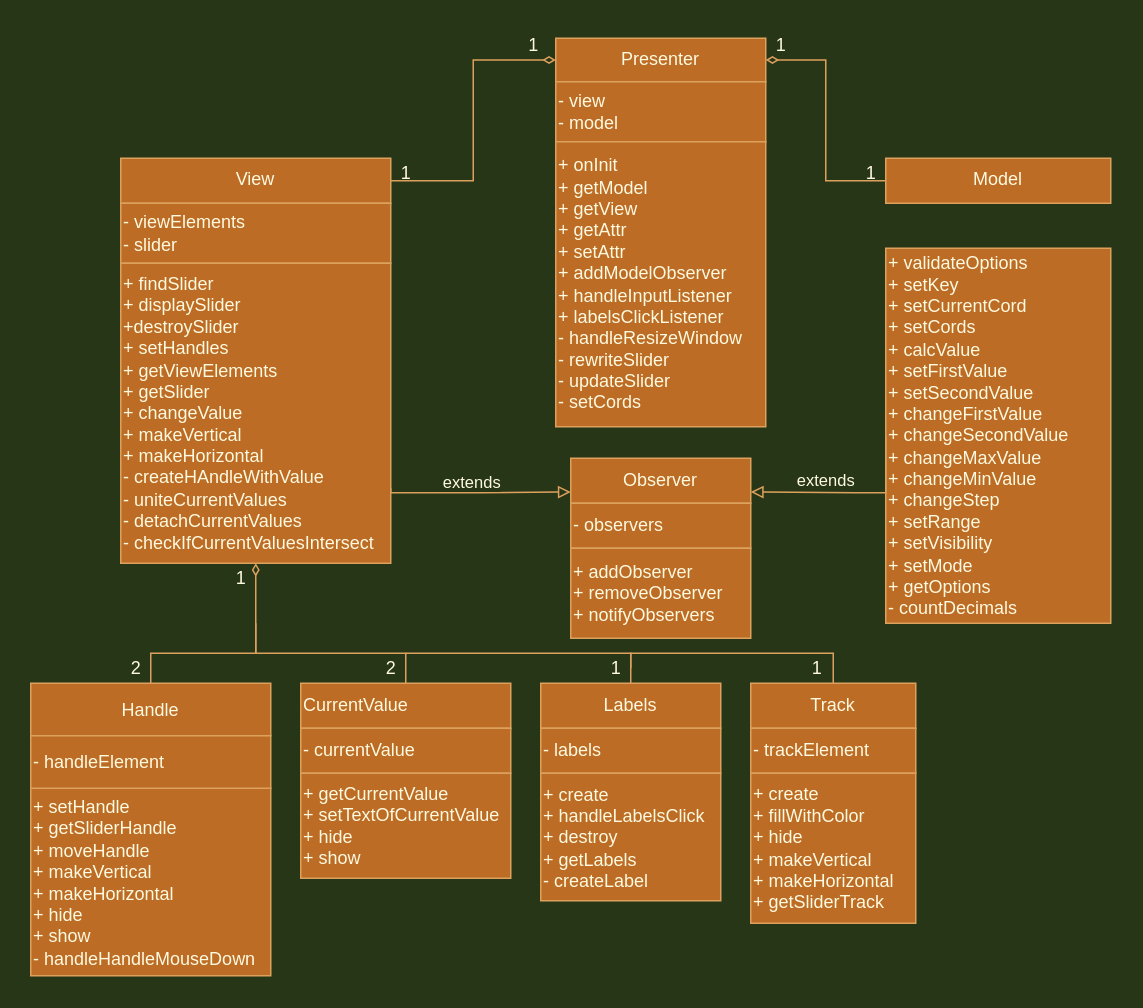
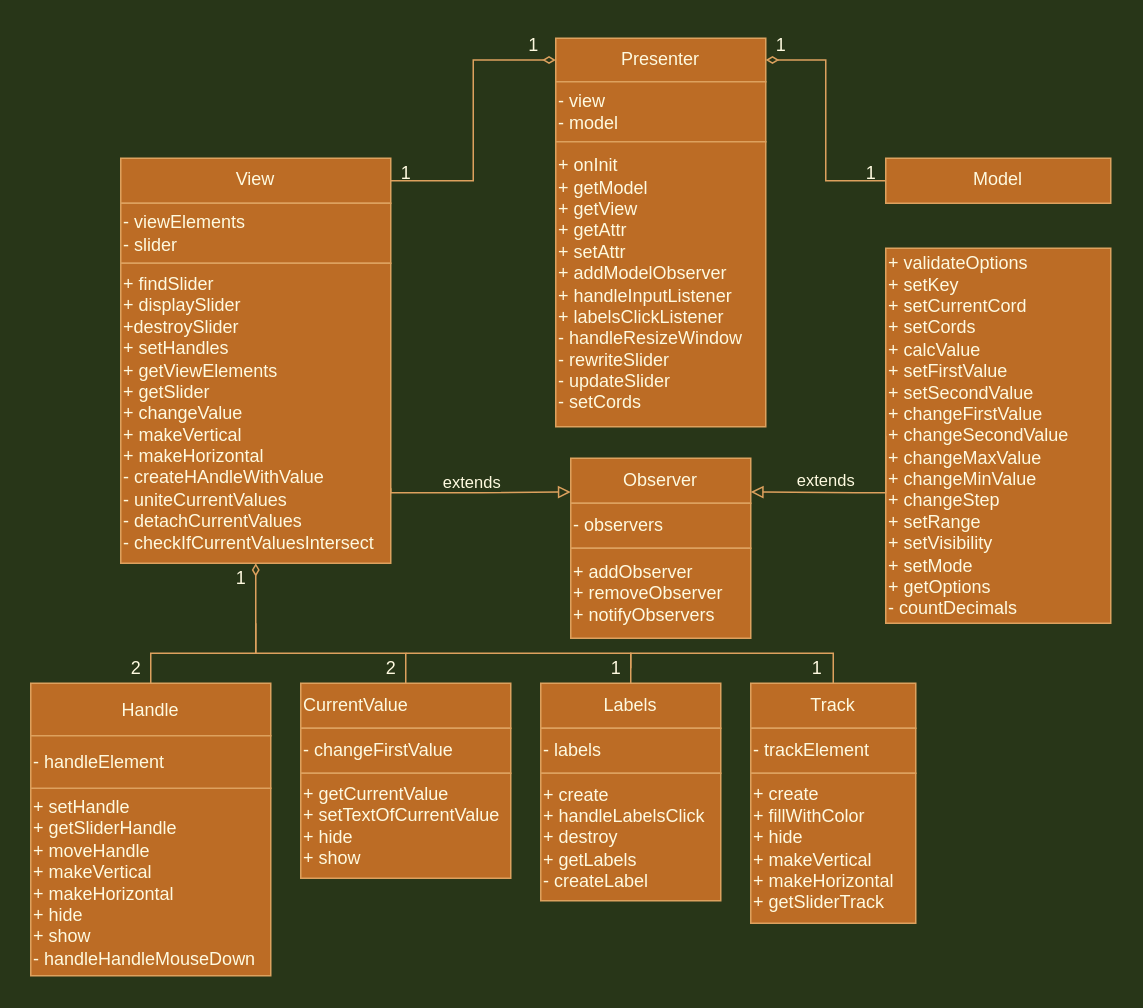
(370, 751) -> (387, 751)
